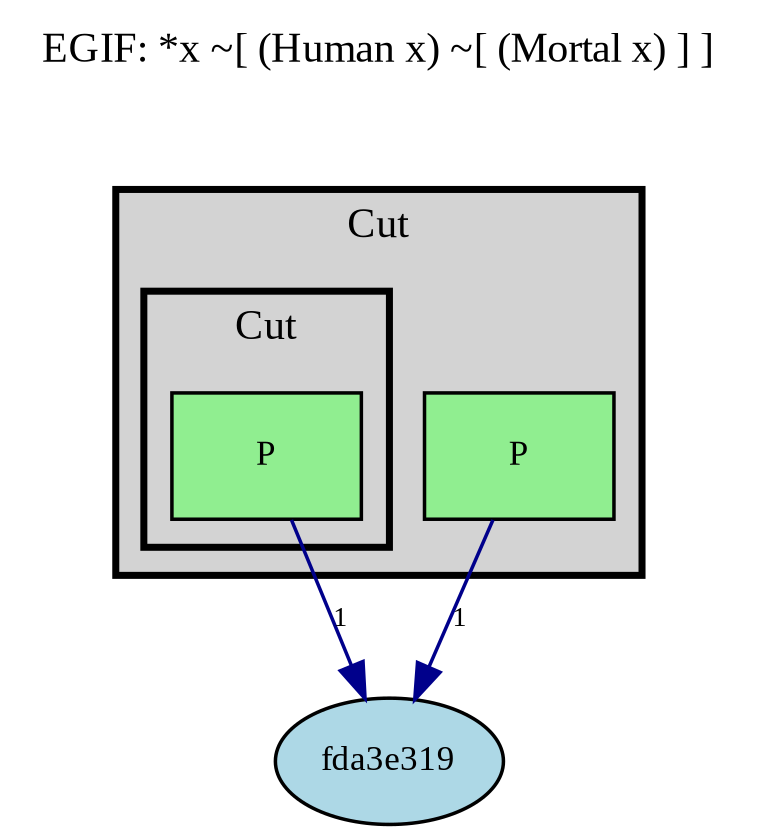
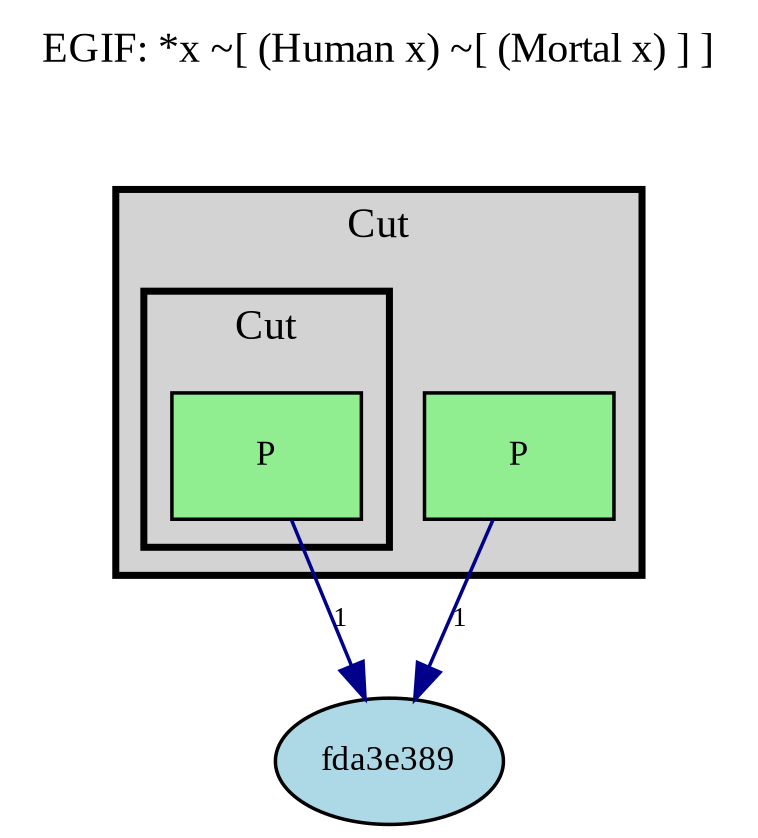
(389, 761) -> (389, 761)
